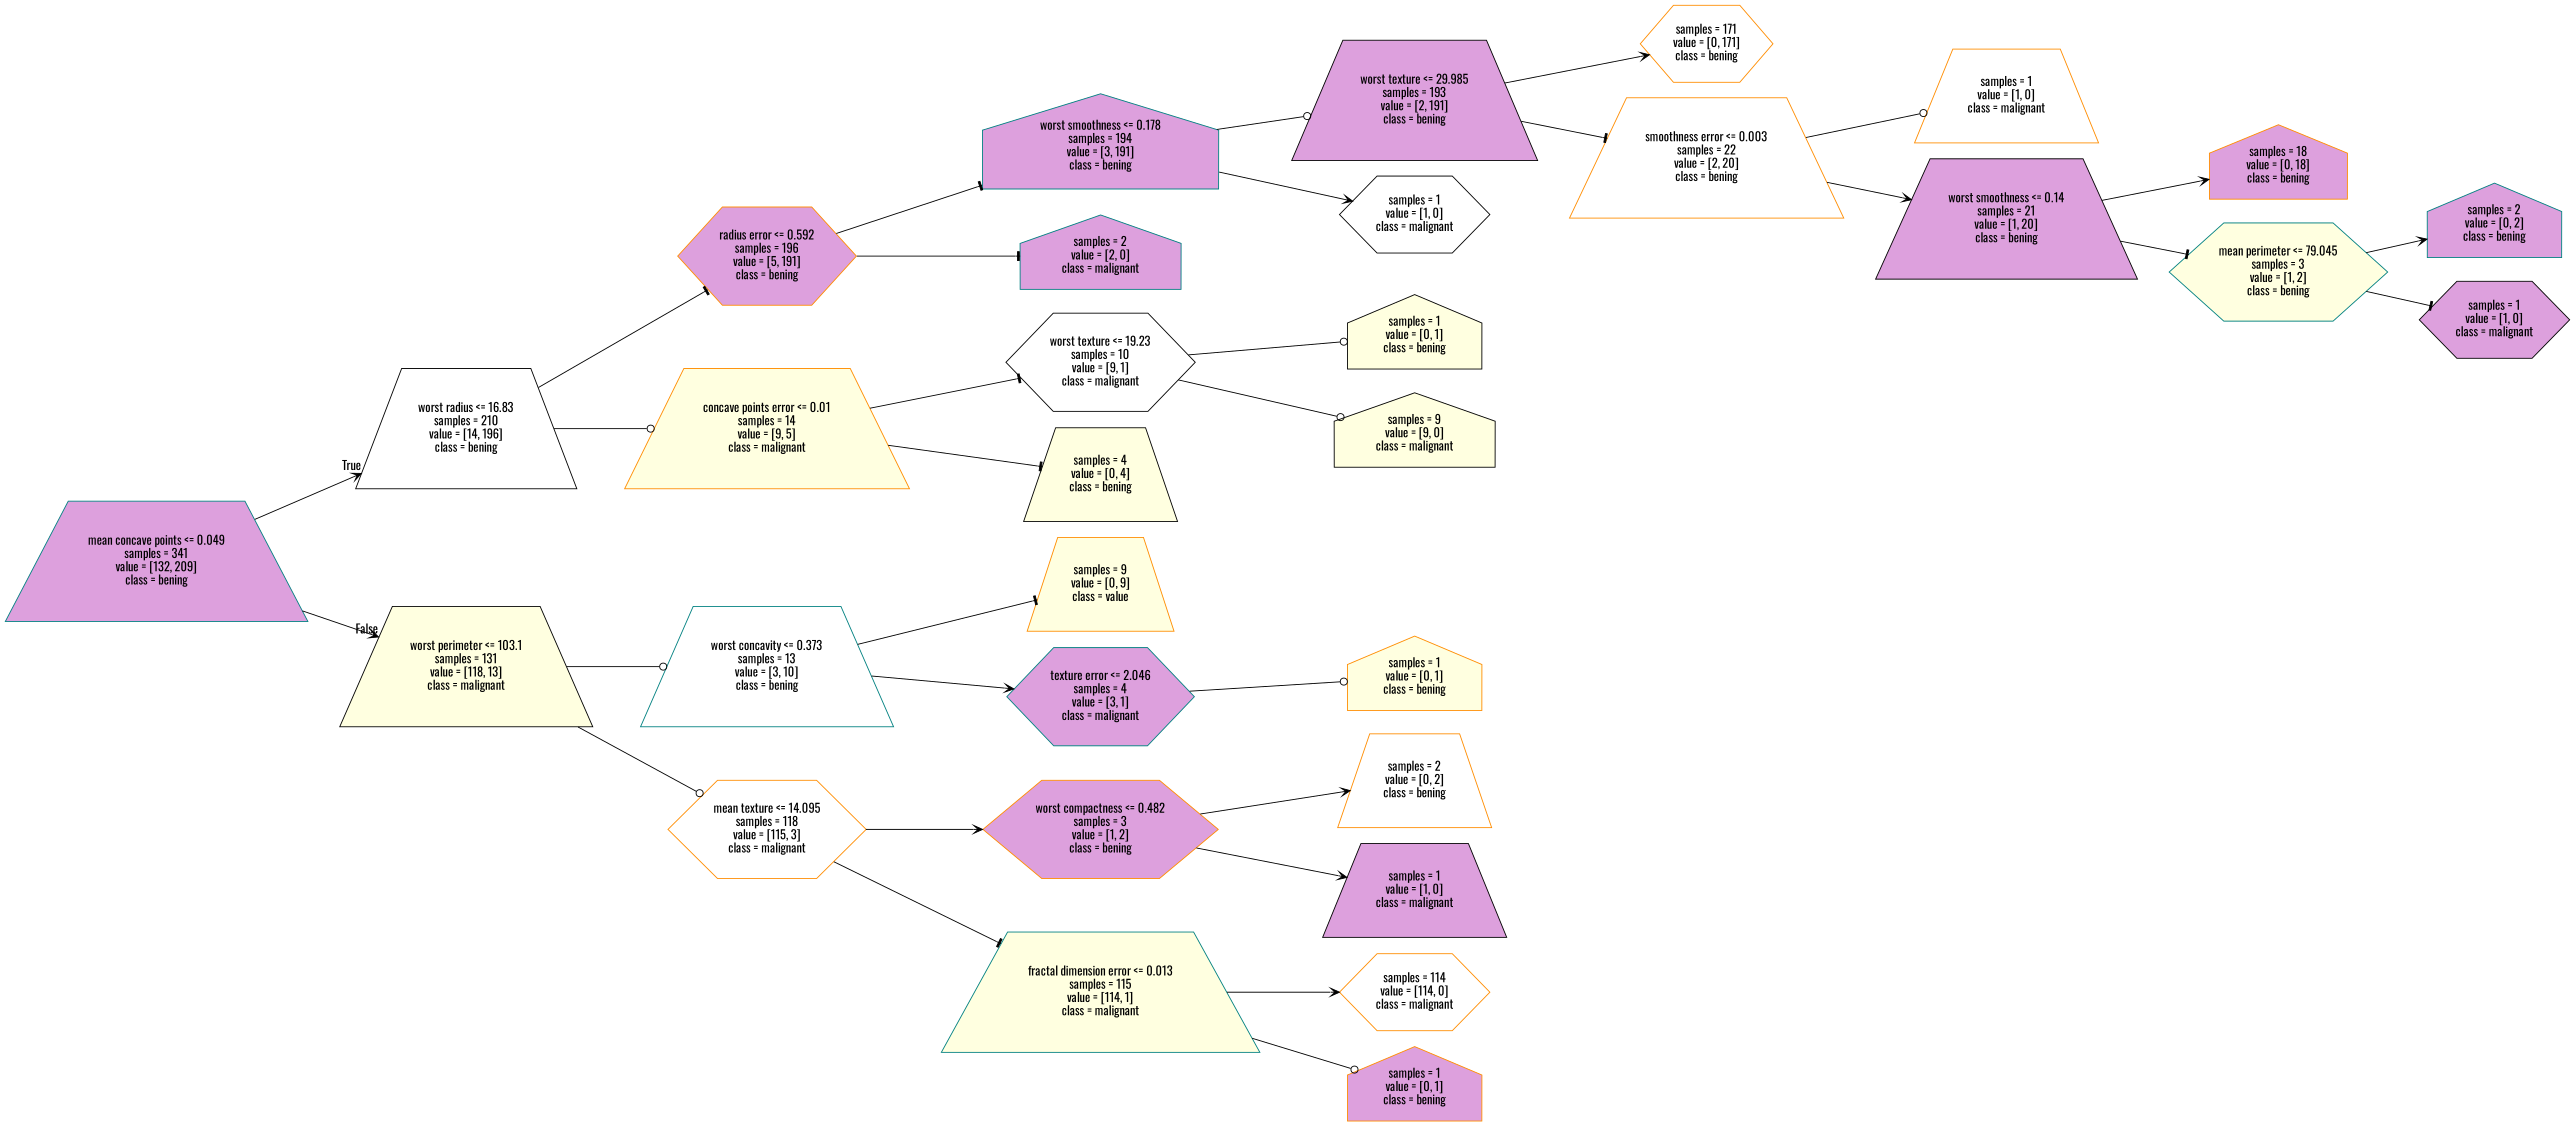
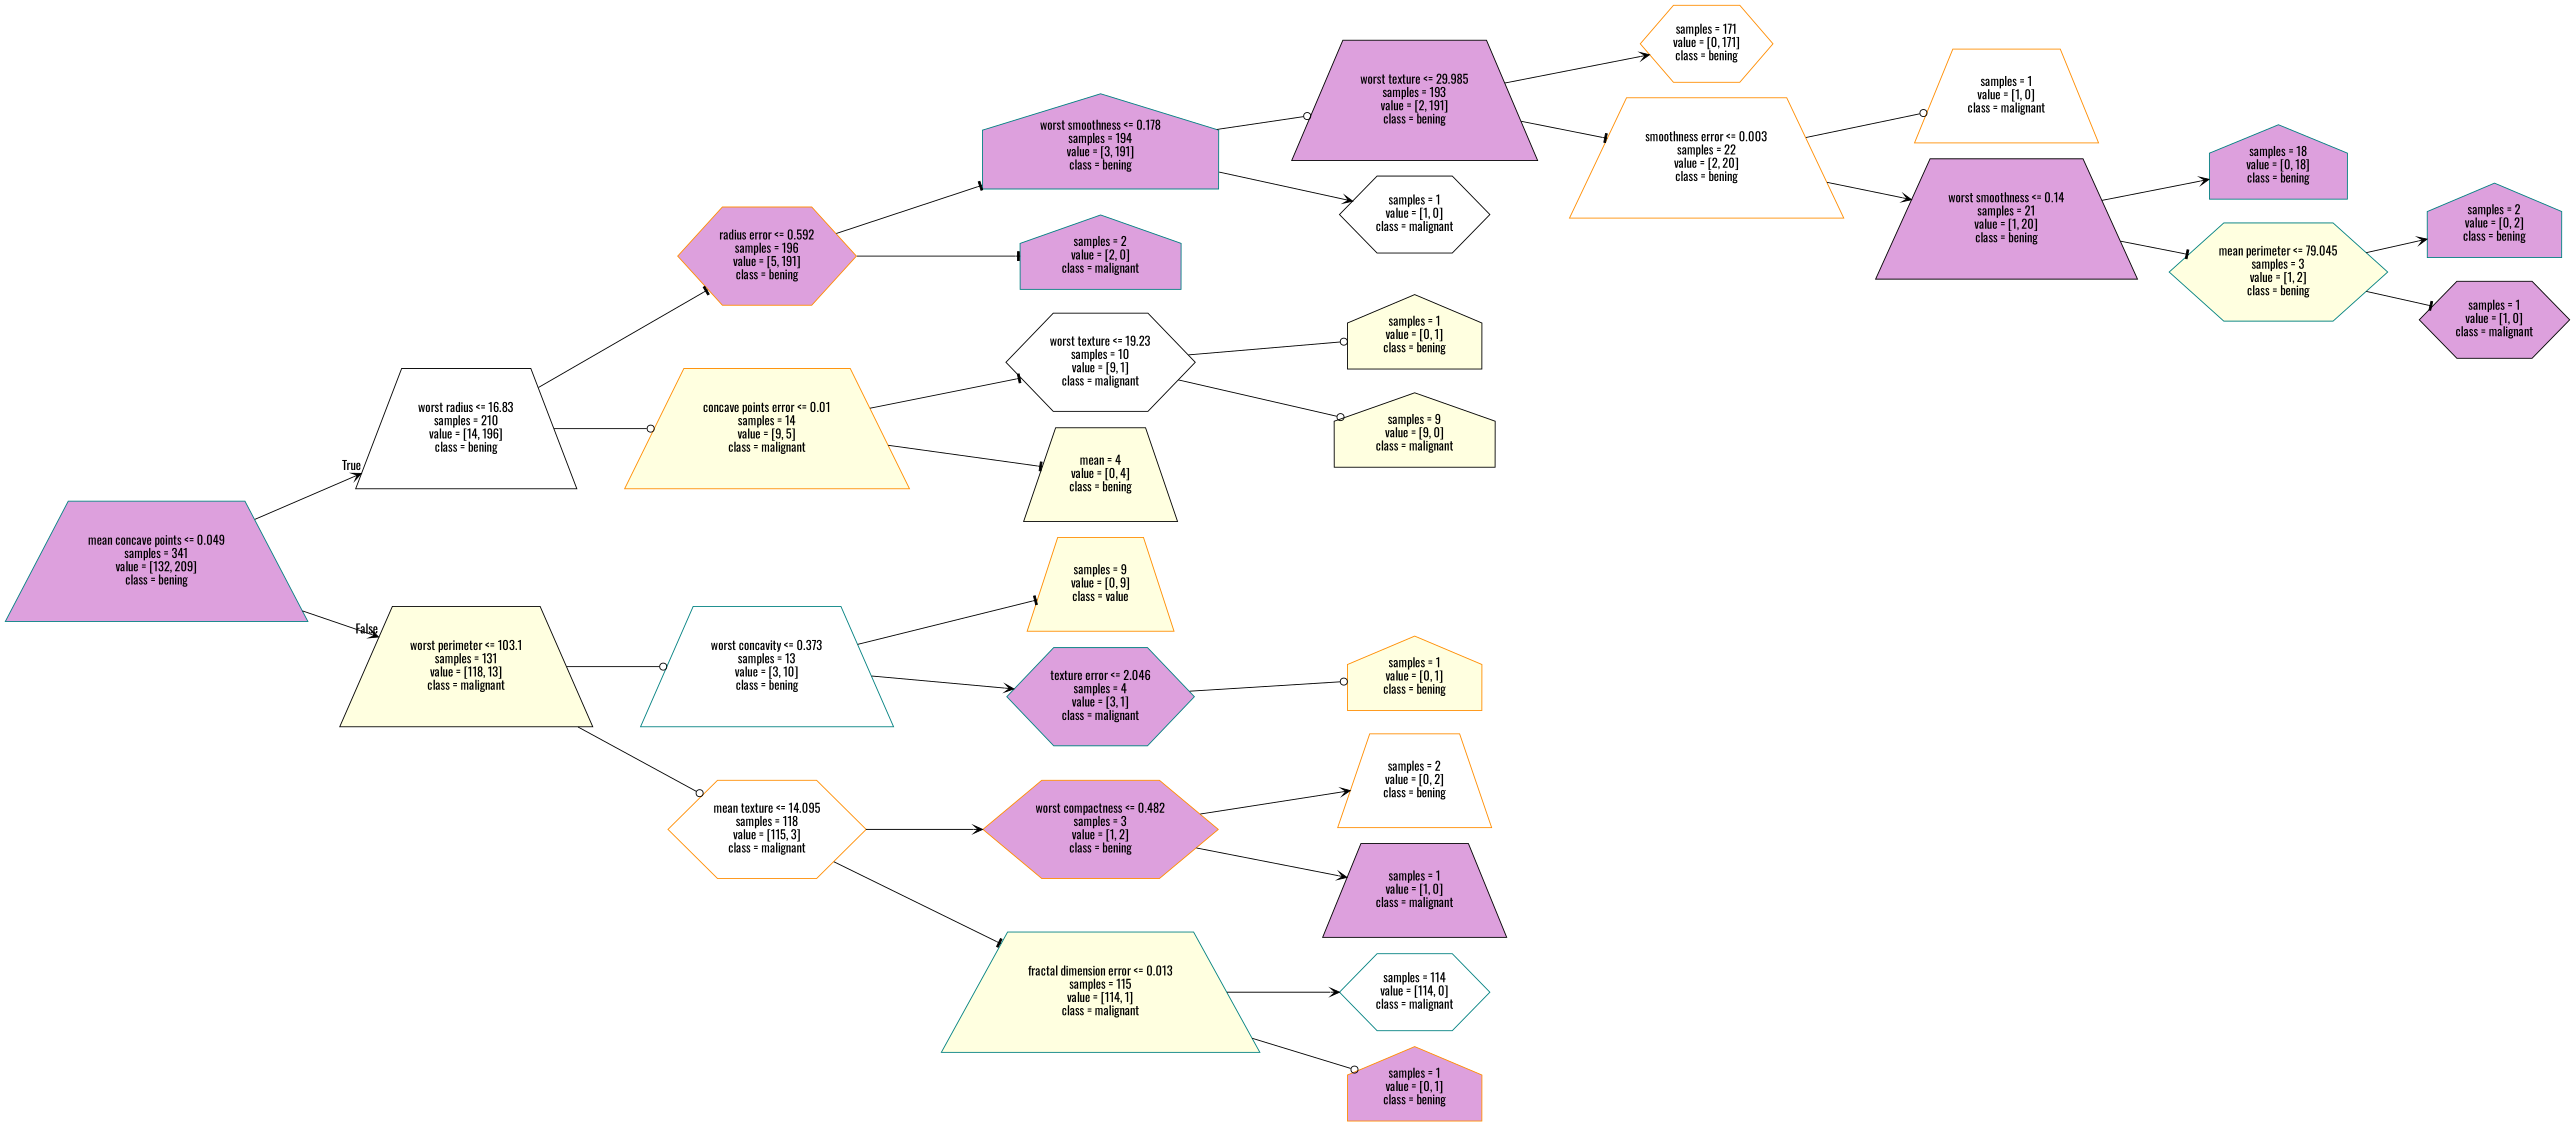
(2278, 166) -> (2278, 166)
(1101, 475) -> (1101, 475)
(1415, 992) -> (1415, 992)
